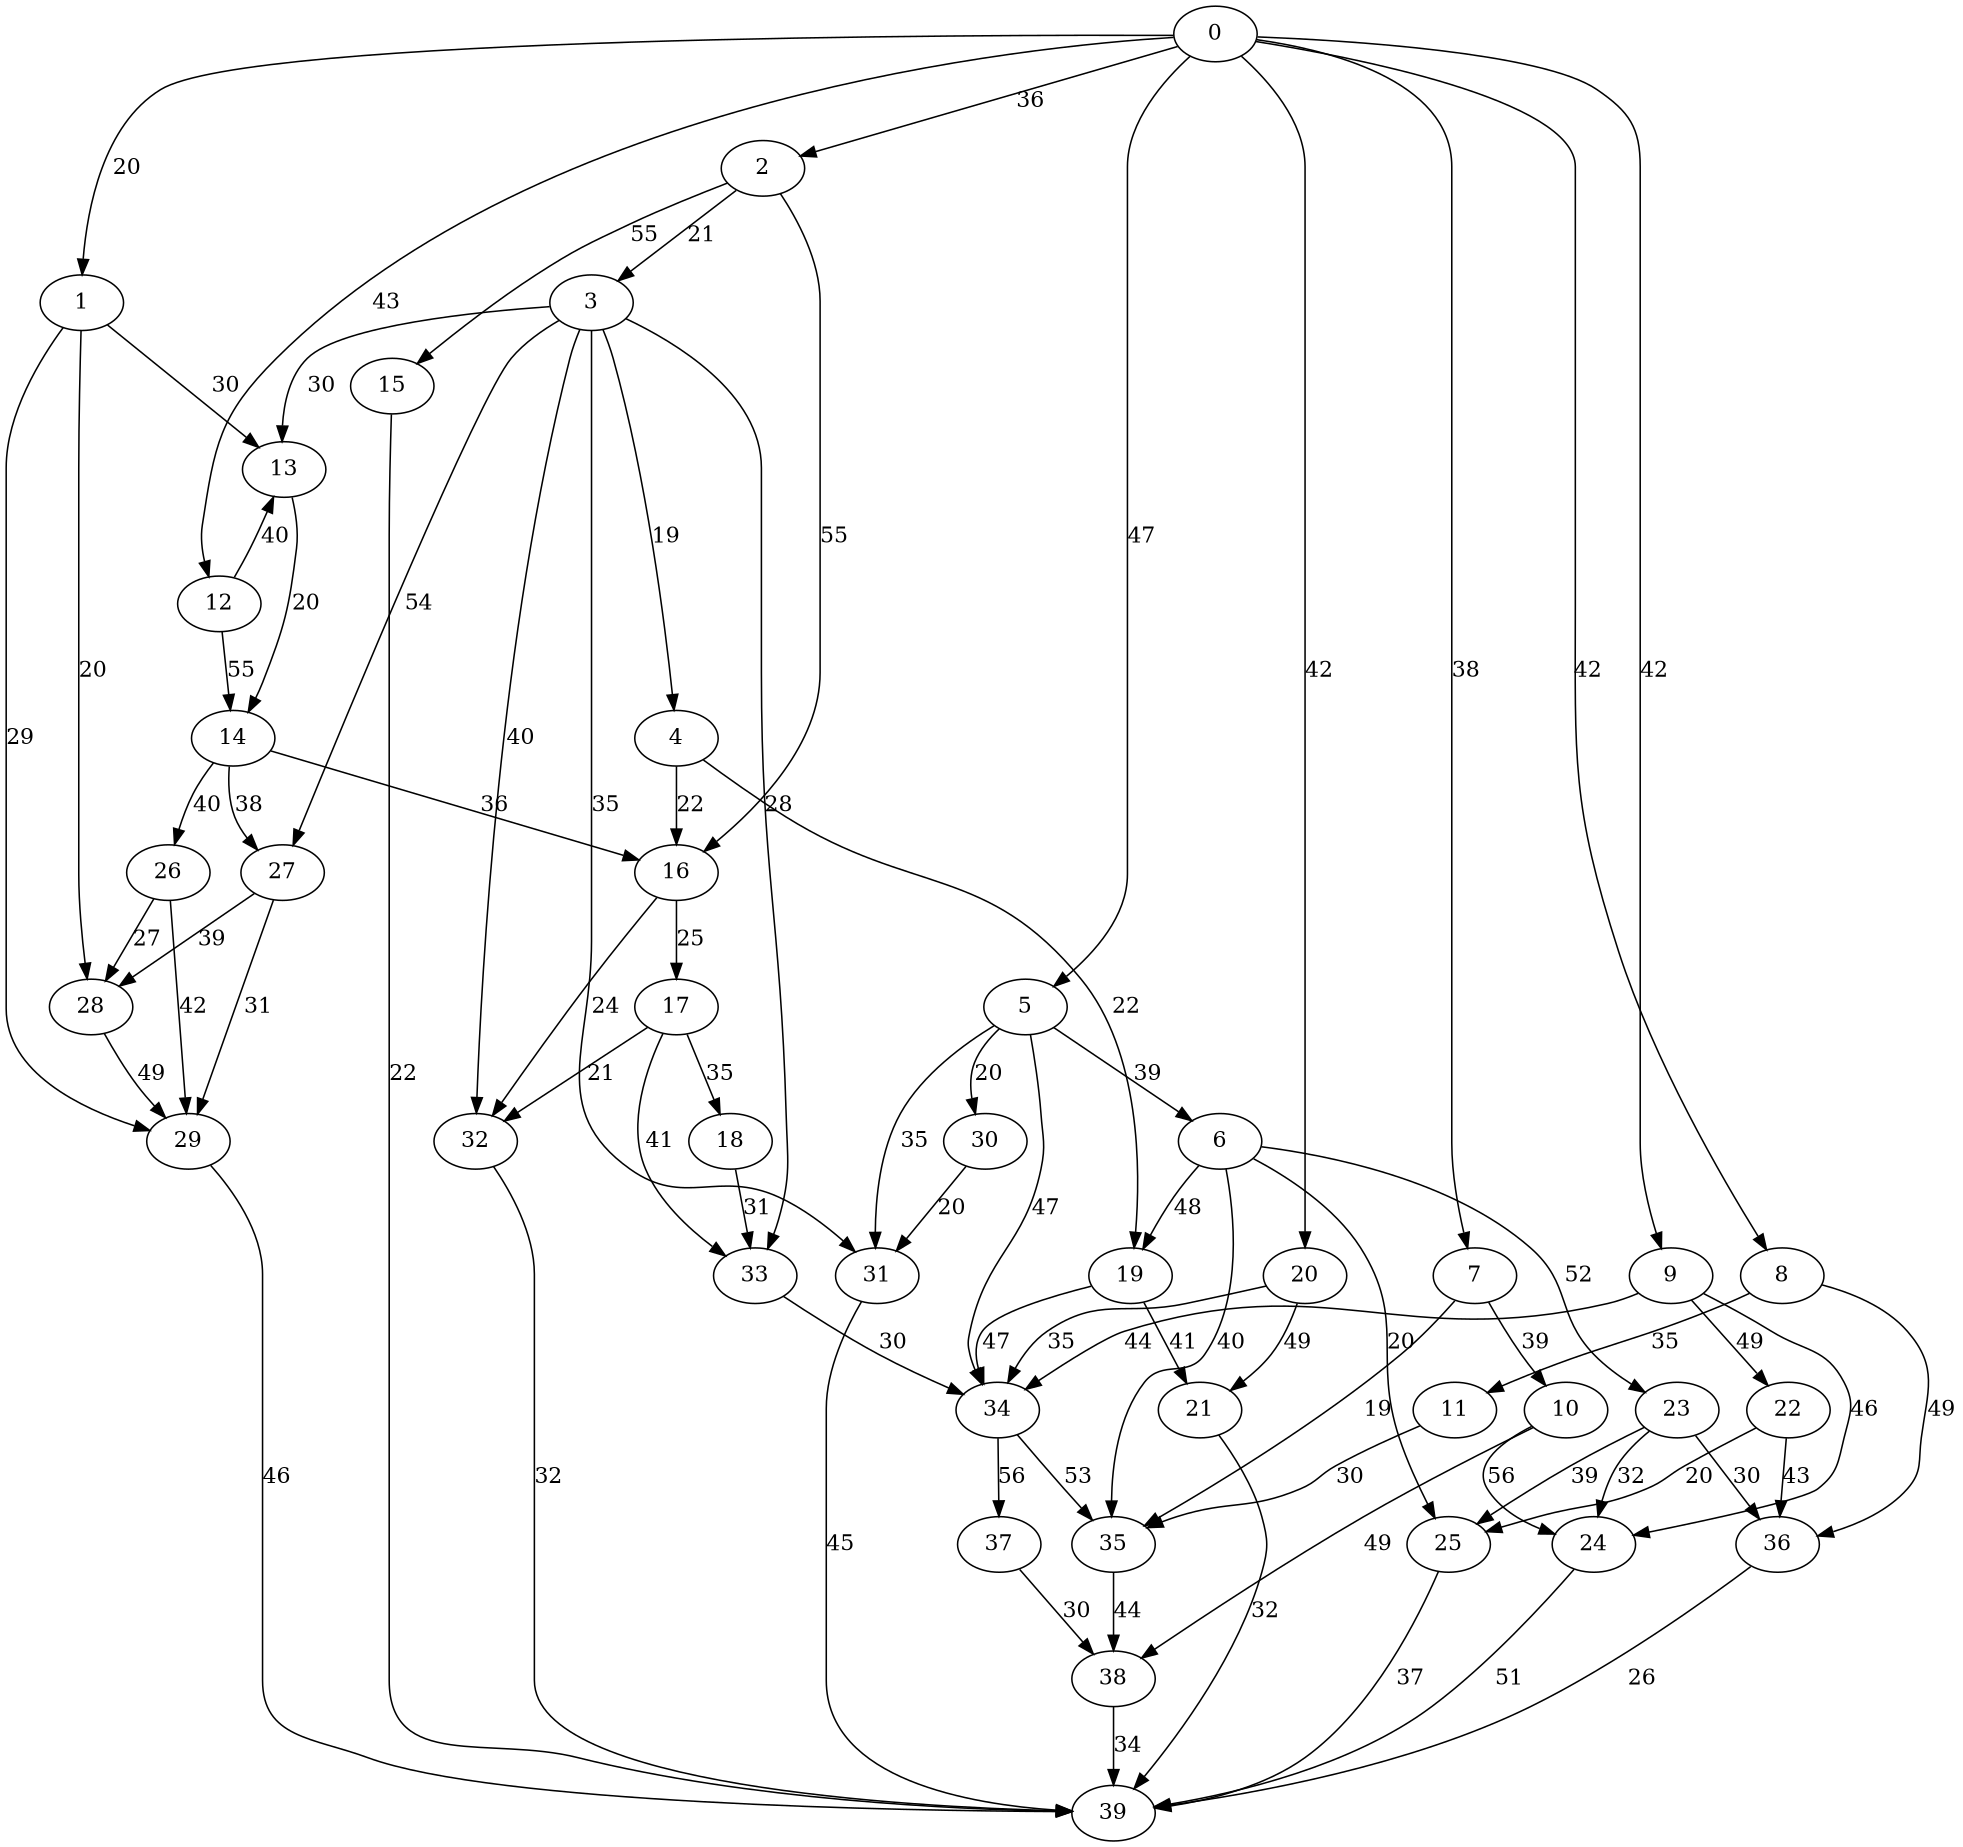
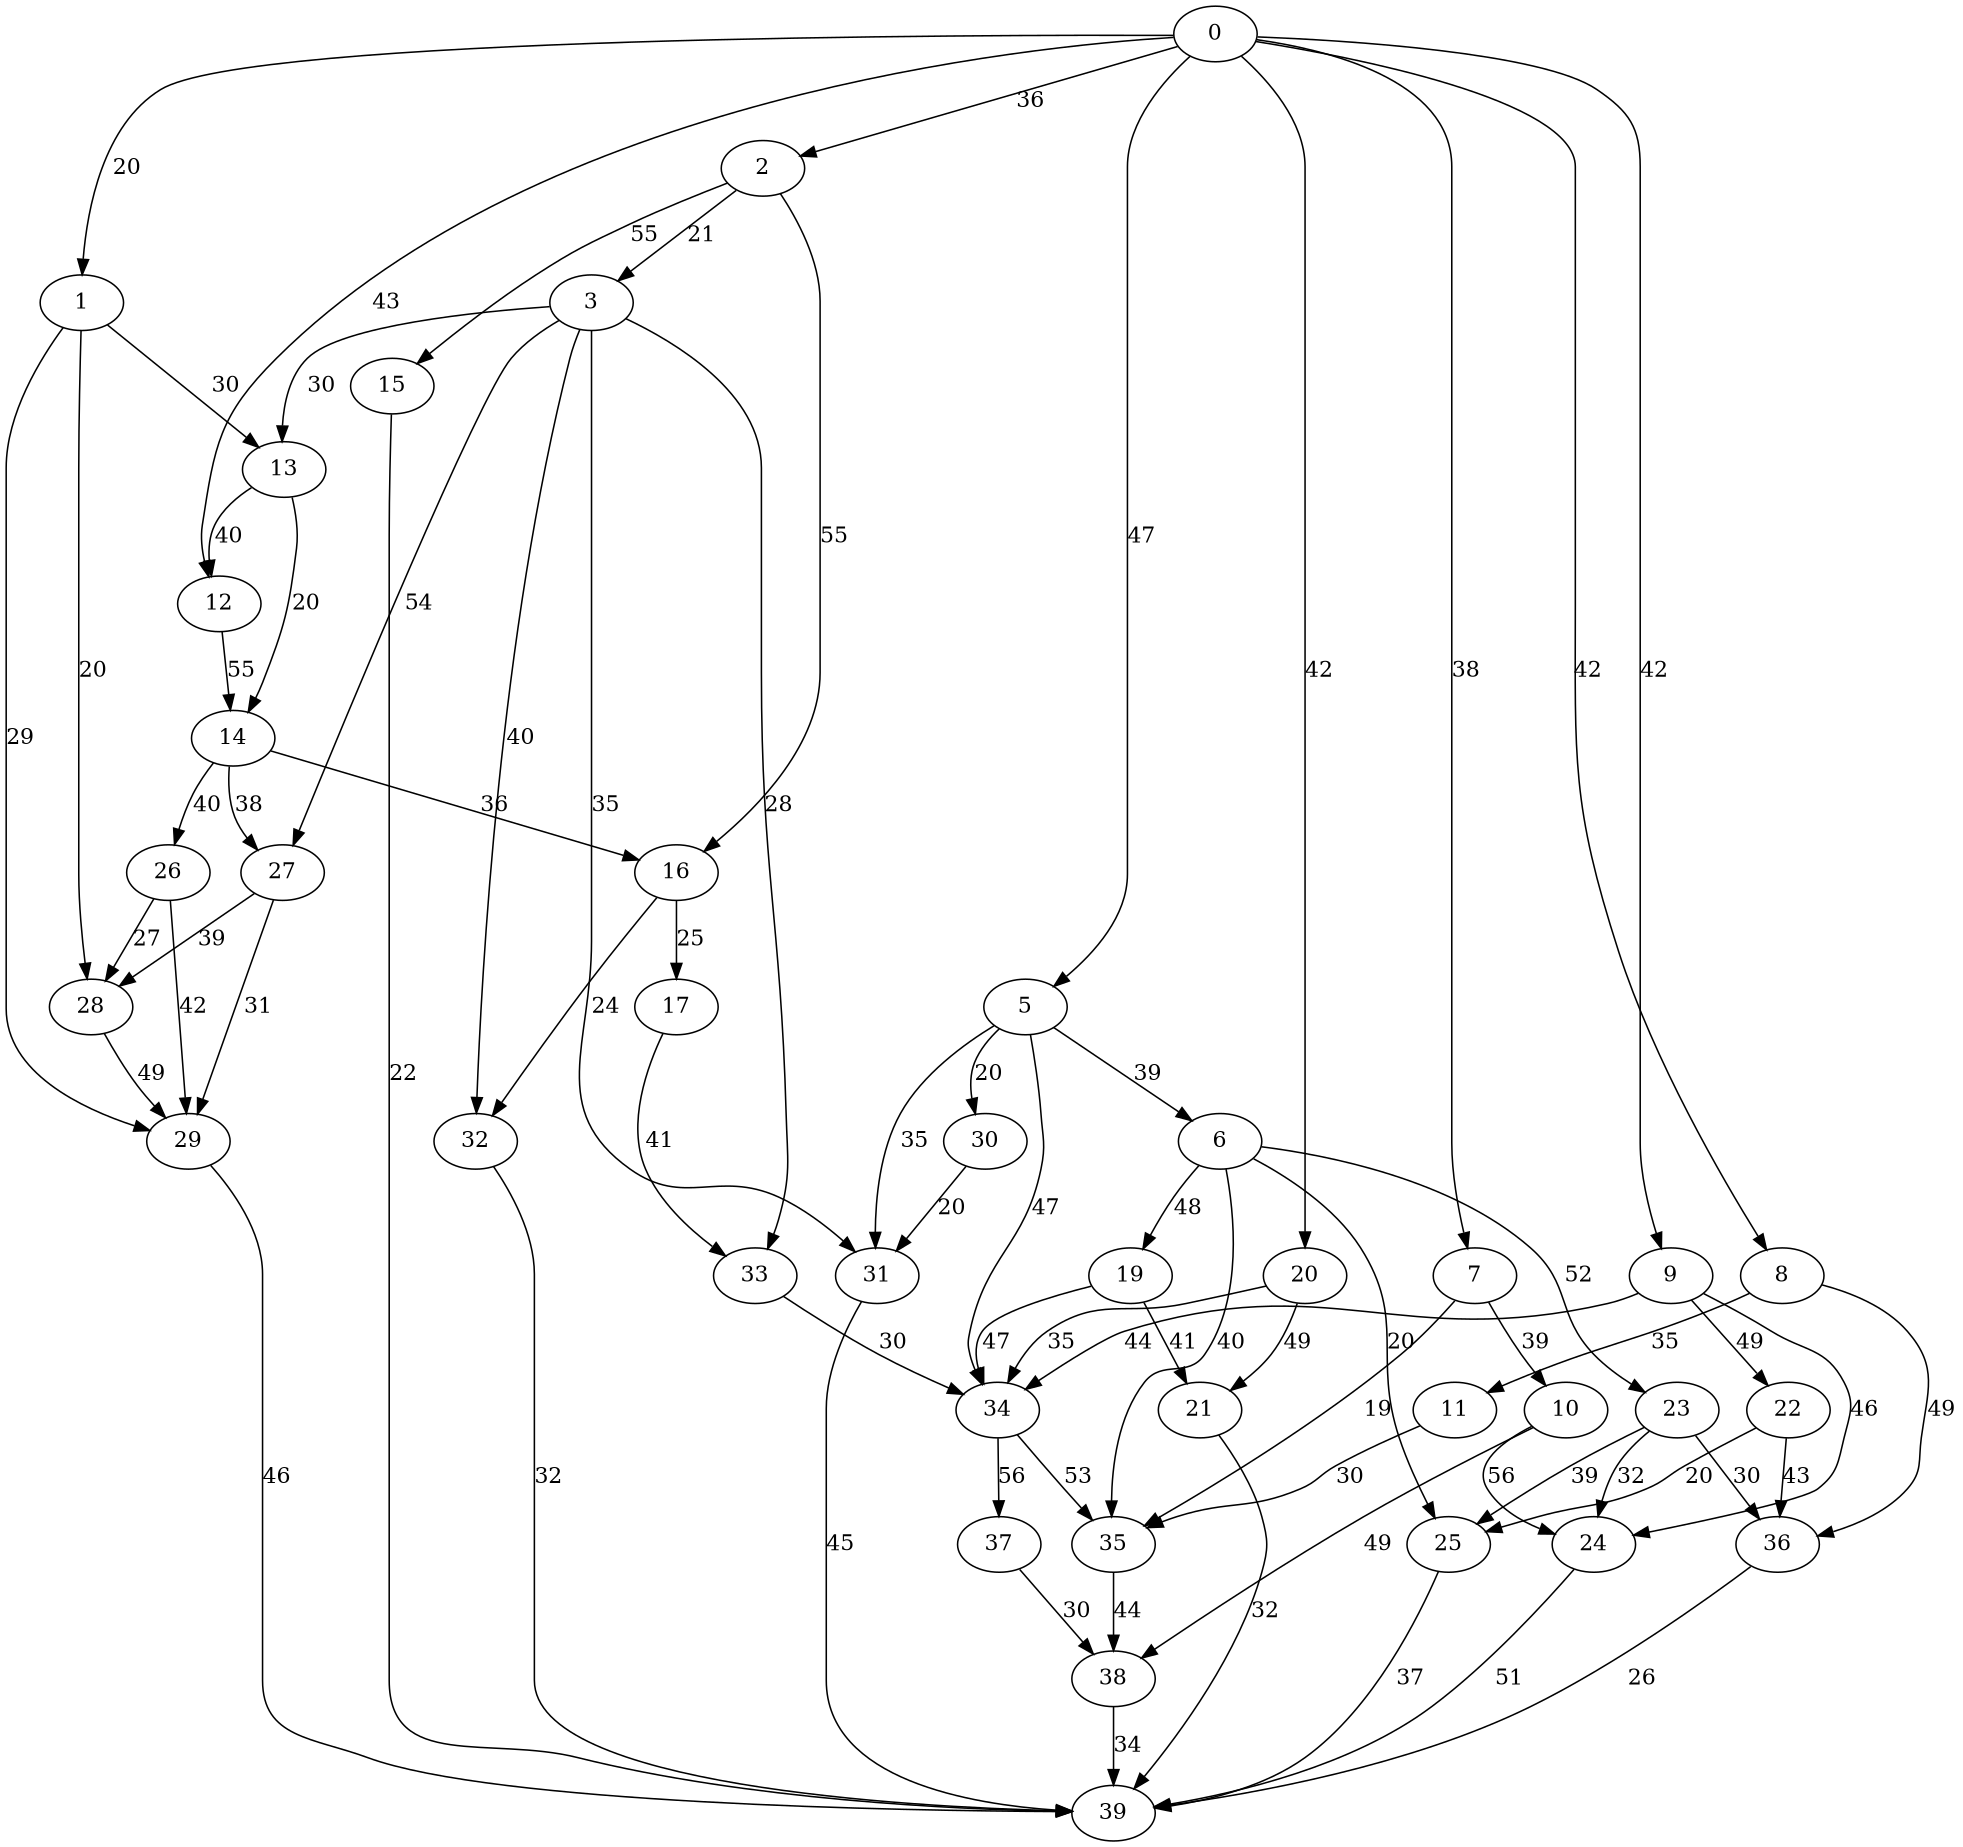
(252, 545) -> (219, 518)
(676, 738) -> none
(592, 1064) -> none
(731, 1141) -> none
